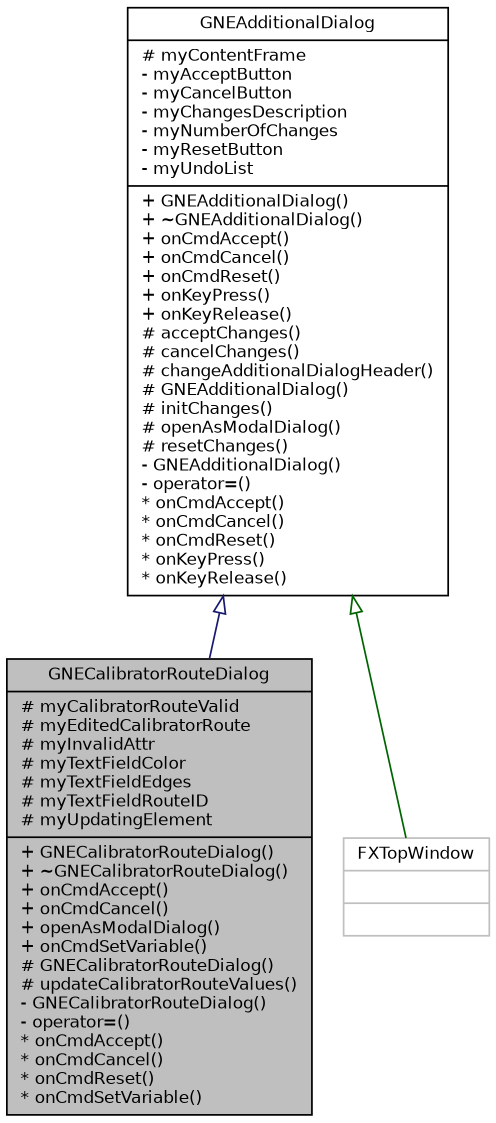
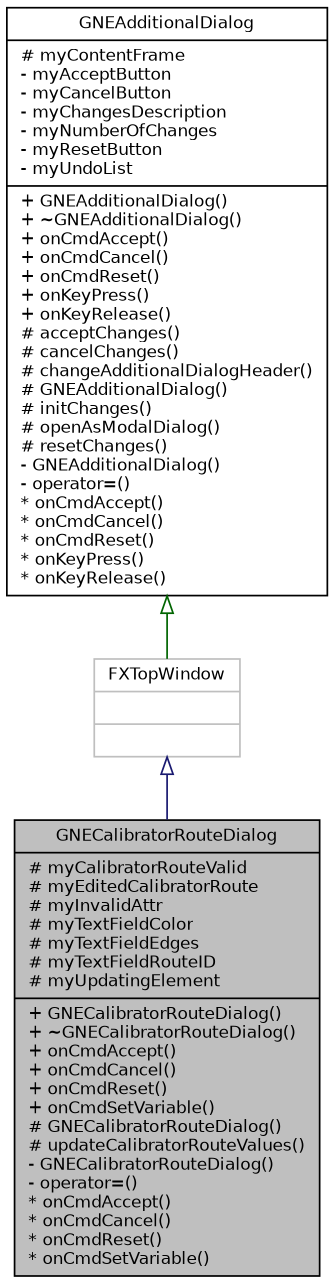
(215, 636) -> (167, 797)
(121, 928) -> (99, 1089)
